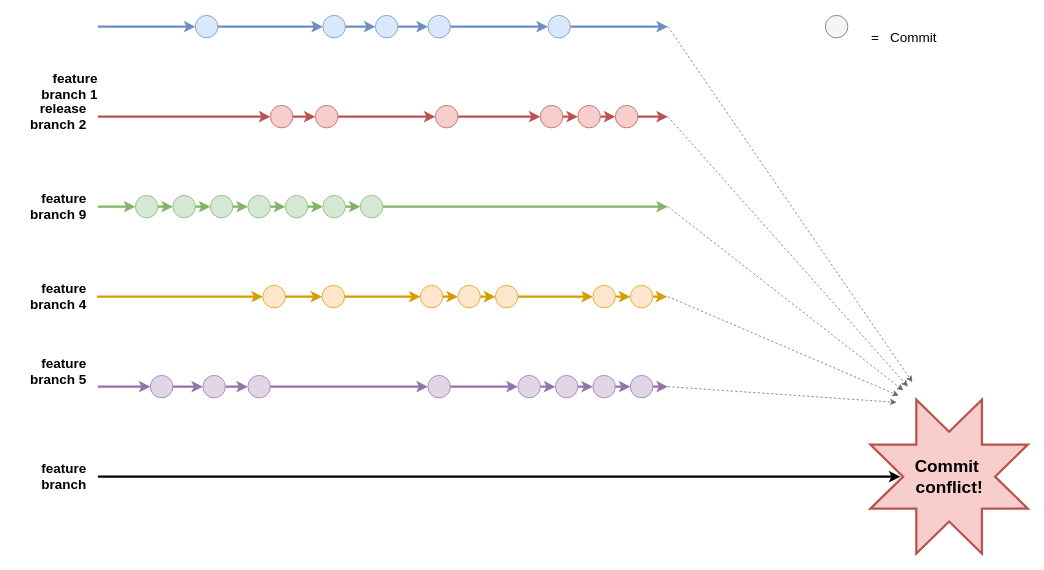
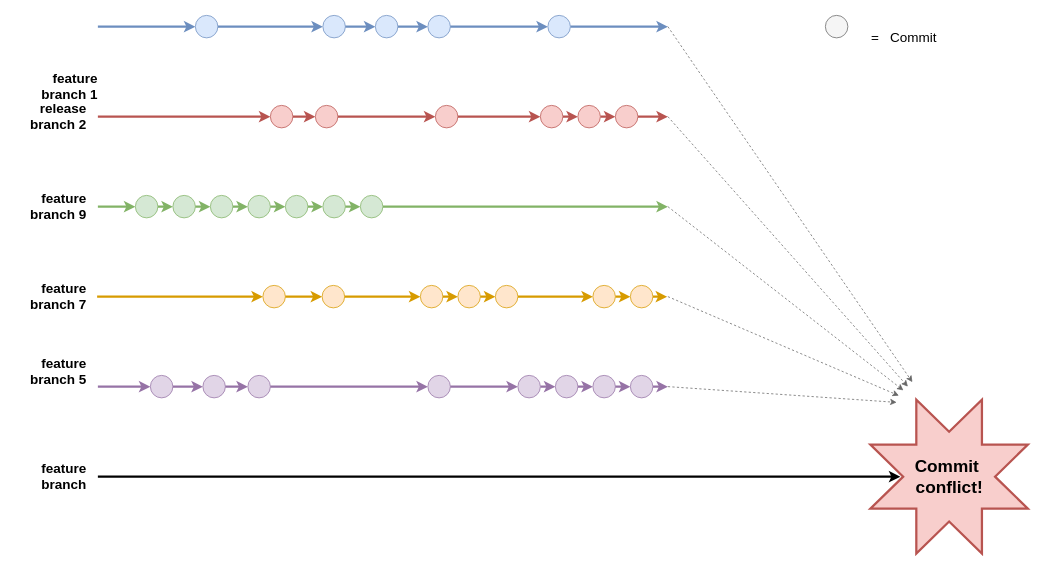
(51, 297) -> (51, 297)
